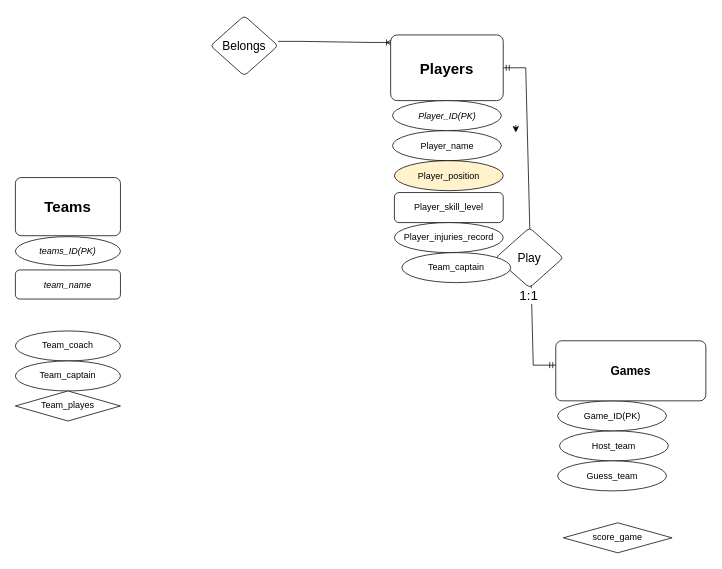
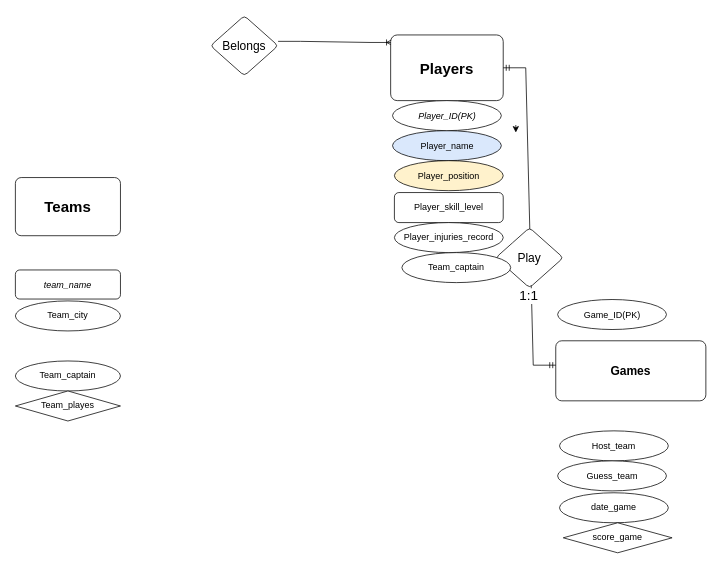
(447, 146) -> (447, 146)
(68, 251) -> none
none -> (68, 316)
(68, 346) -> none
(612, 416) -> (612, 314)
none -> (614, 507)
